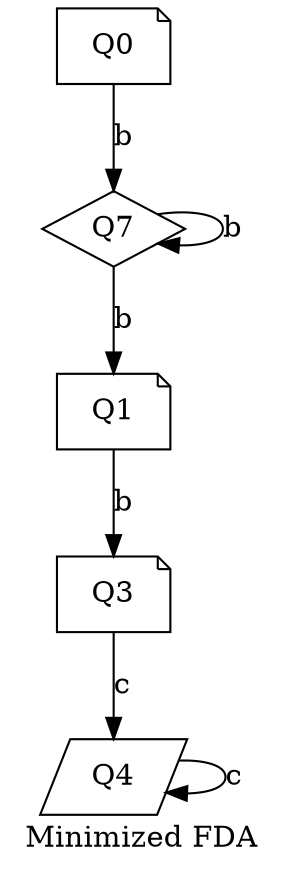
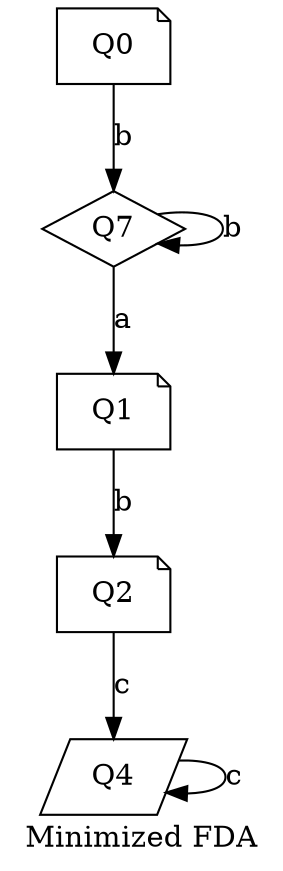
(124, 320) -> (123, 320)
(114, 594) -> (114, 594)
